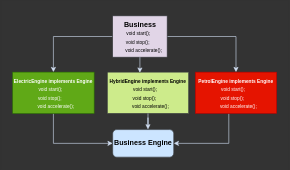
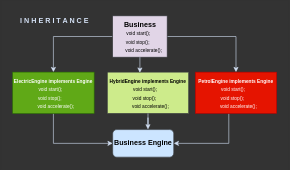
none -> (54, 21)
